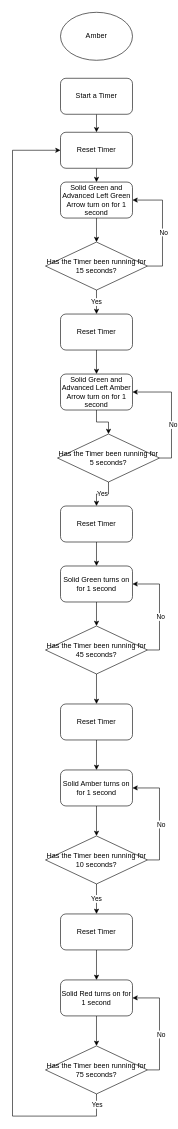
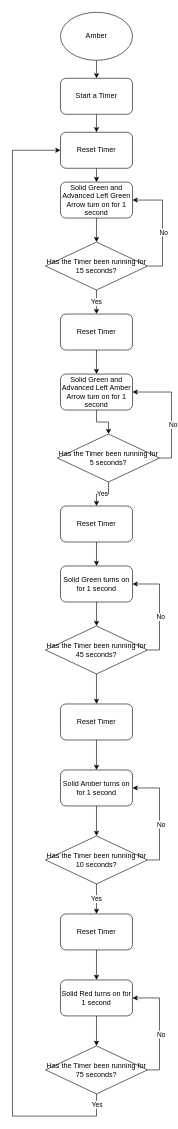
none -> (96, 67)
